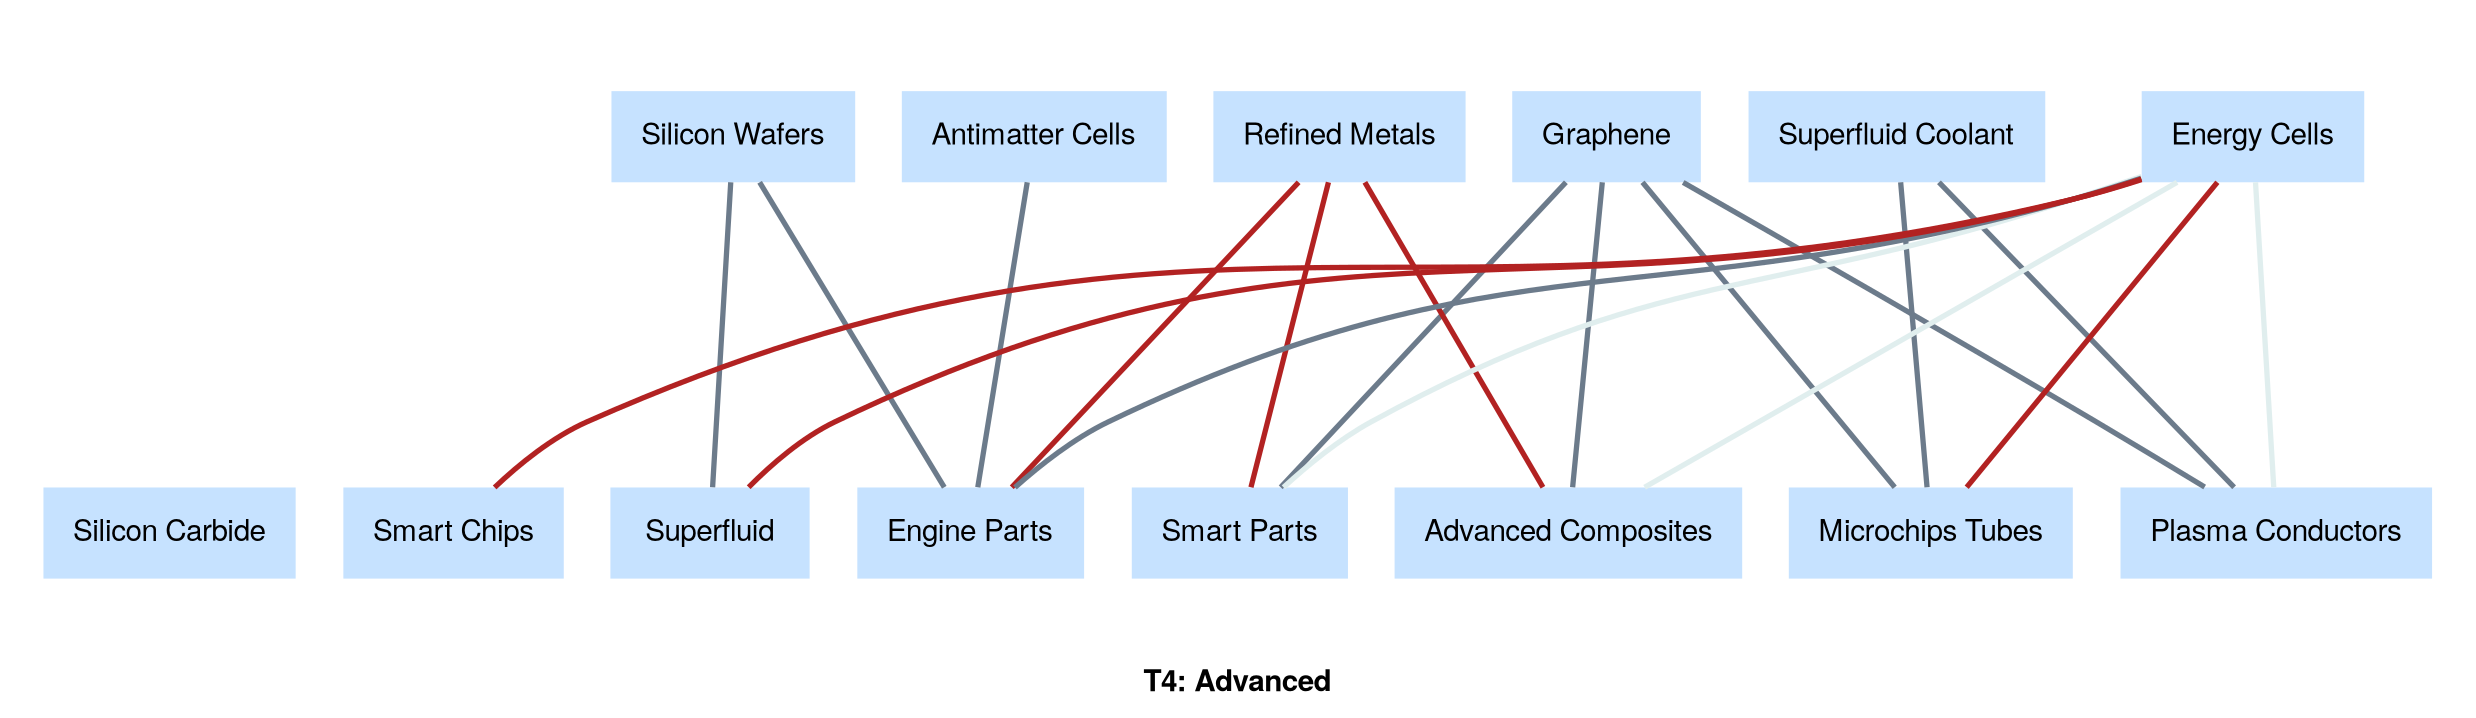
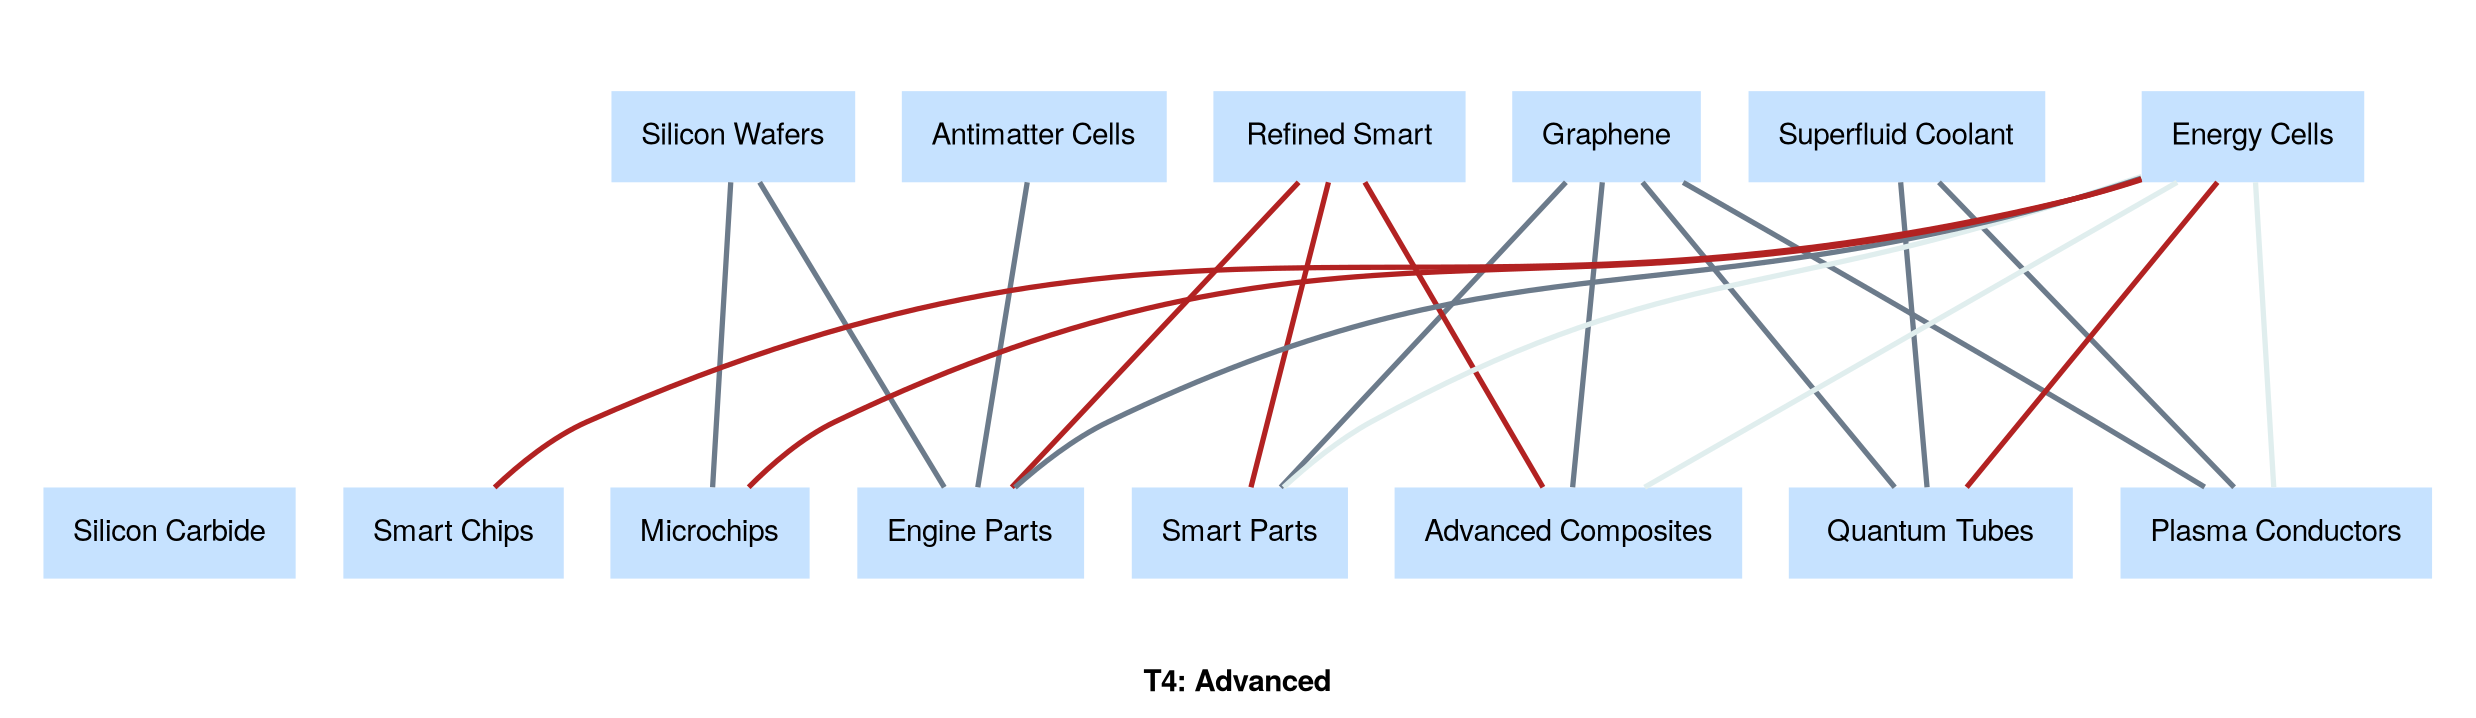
(1339, 137) -> (1339, 137)
(710, 533) -> (710, 533)
(1931, 533) -> (1931, 533)
